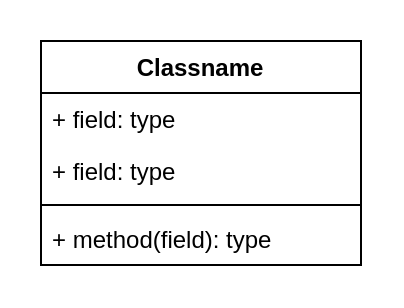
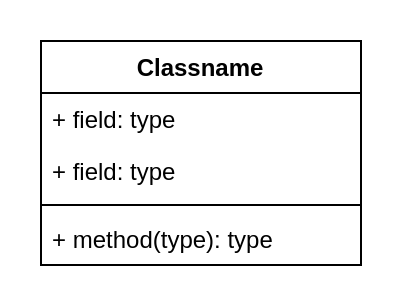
(179, 241) -> (178, 241)
